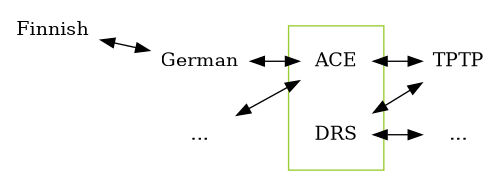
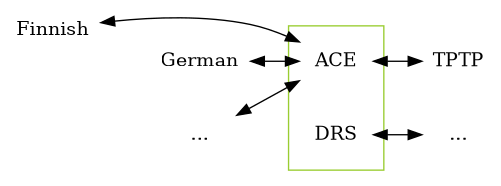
(125, 45) -> (202, 19)
(398, 98) -> none
